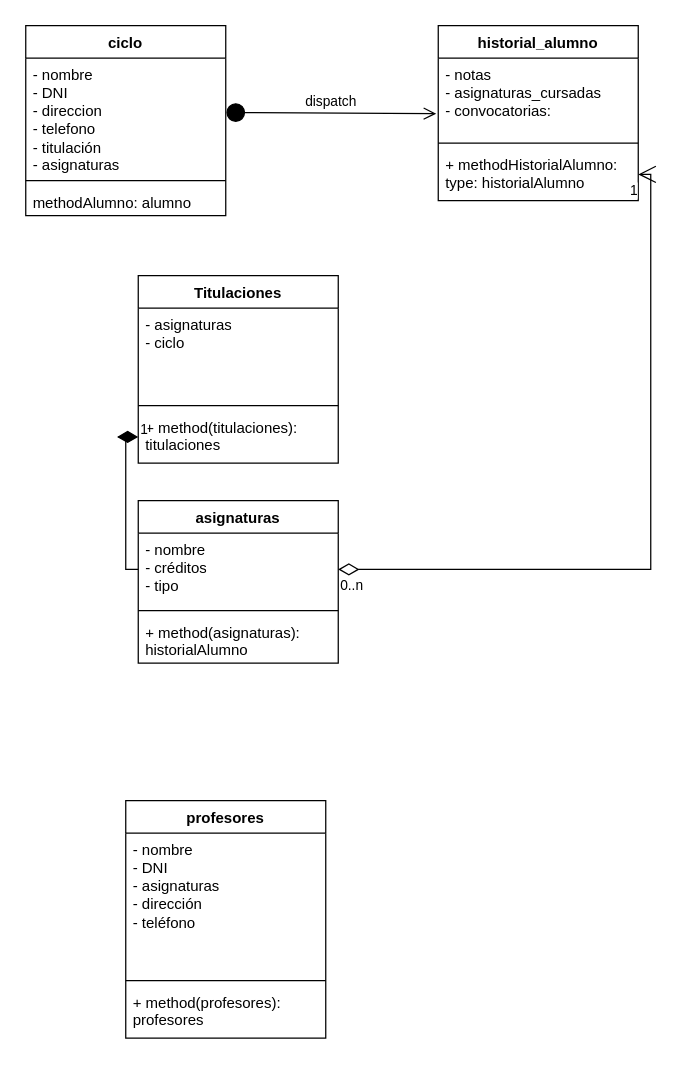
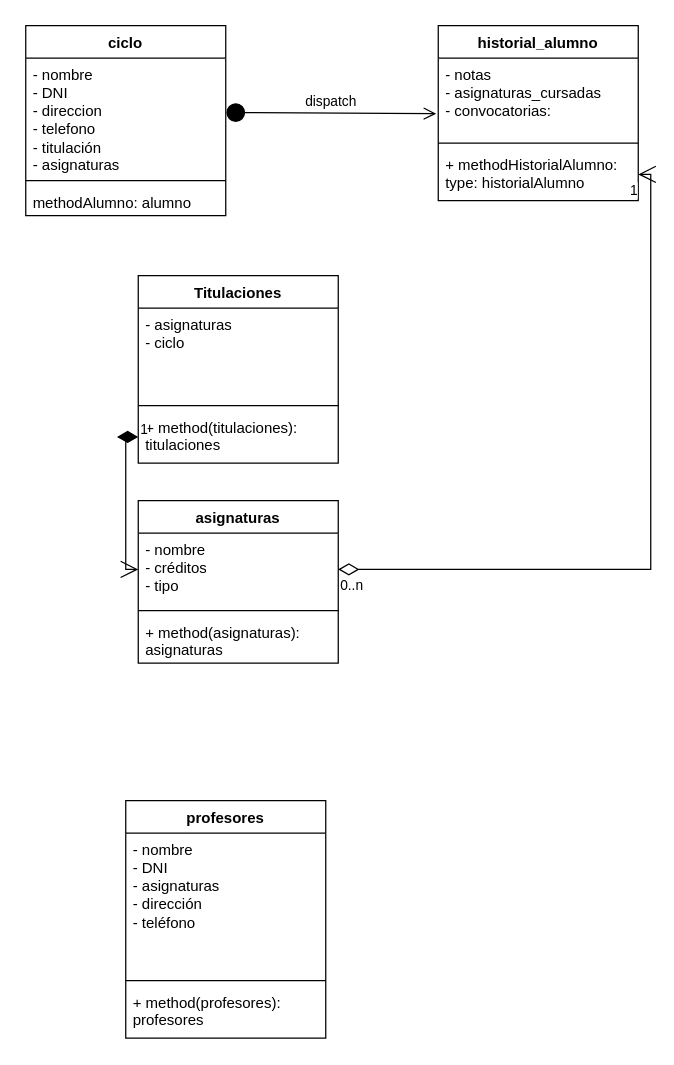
(129, 569) -> (126, 567)
(239, 642) -> (239, 642)
